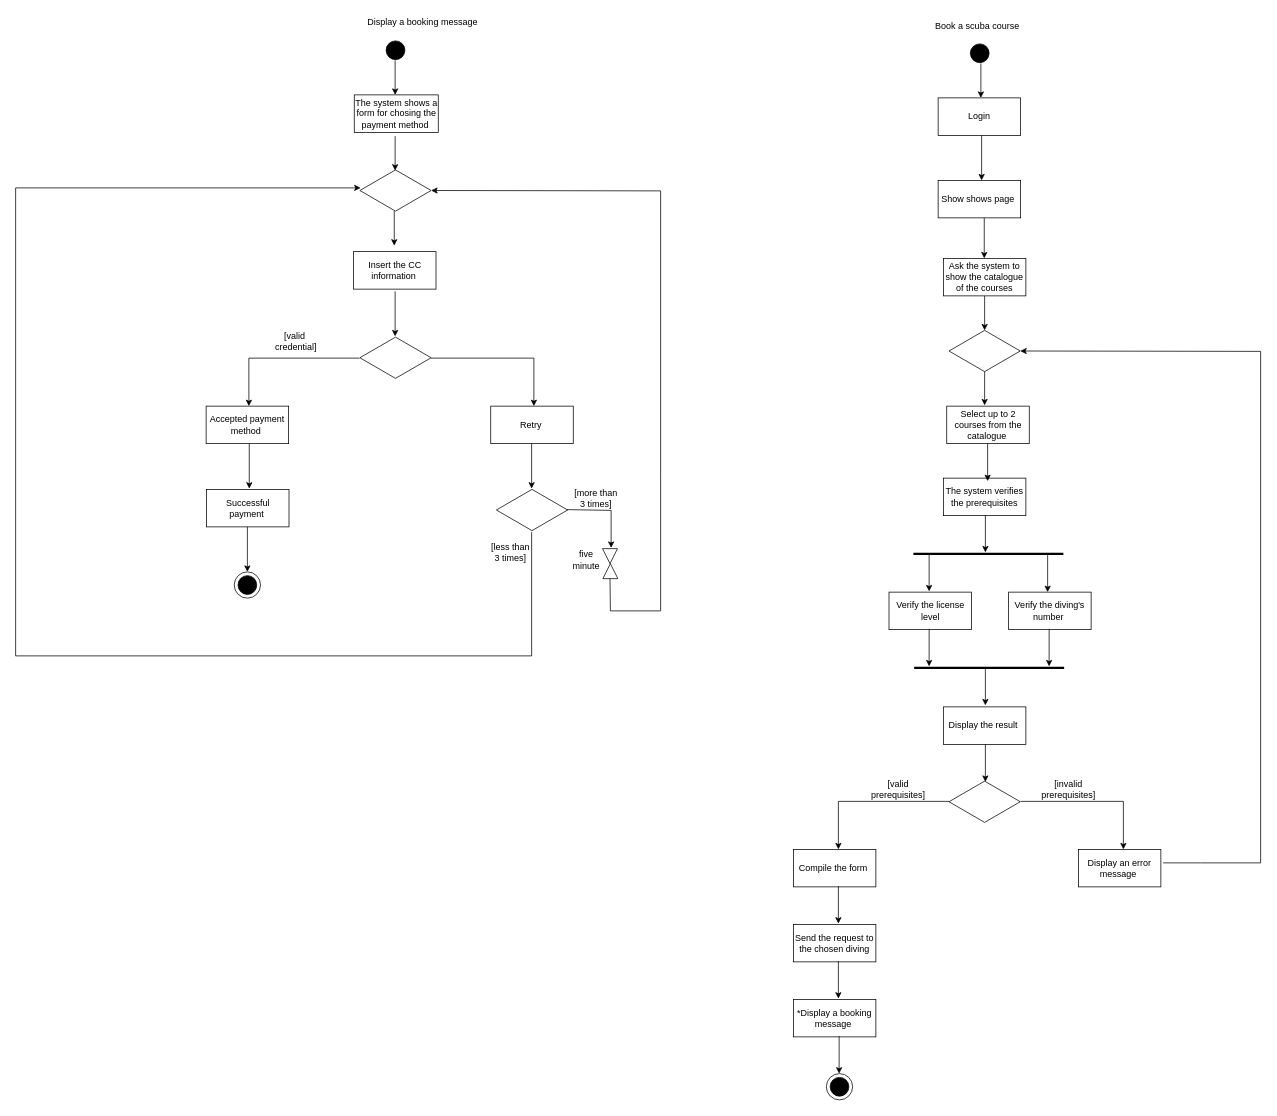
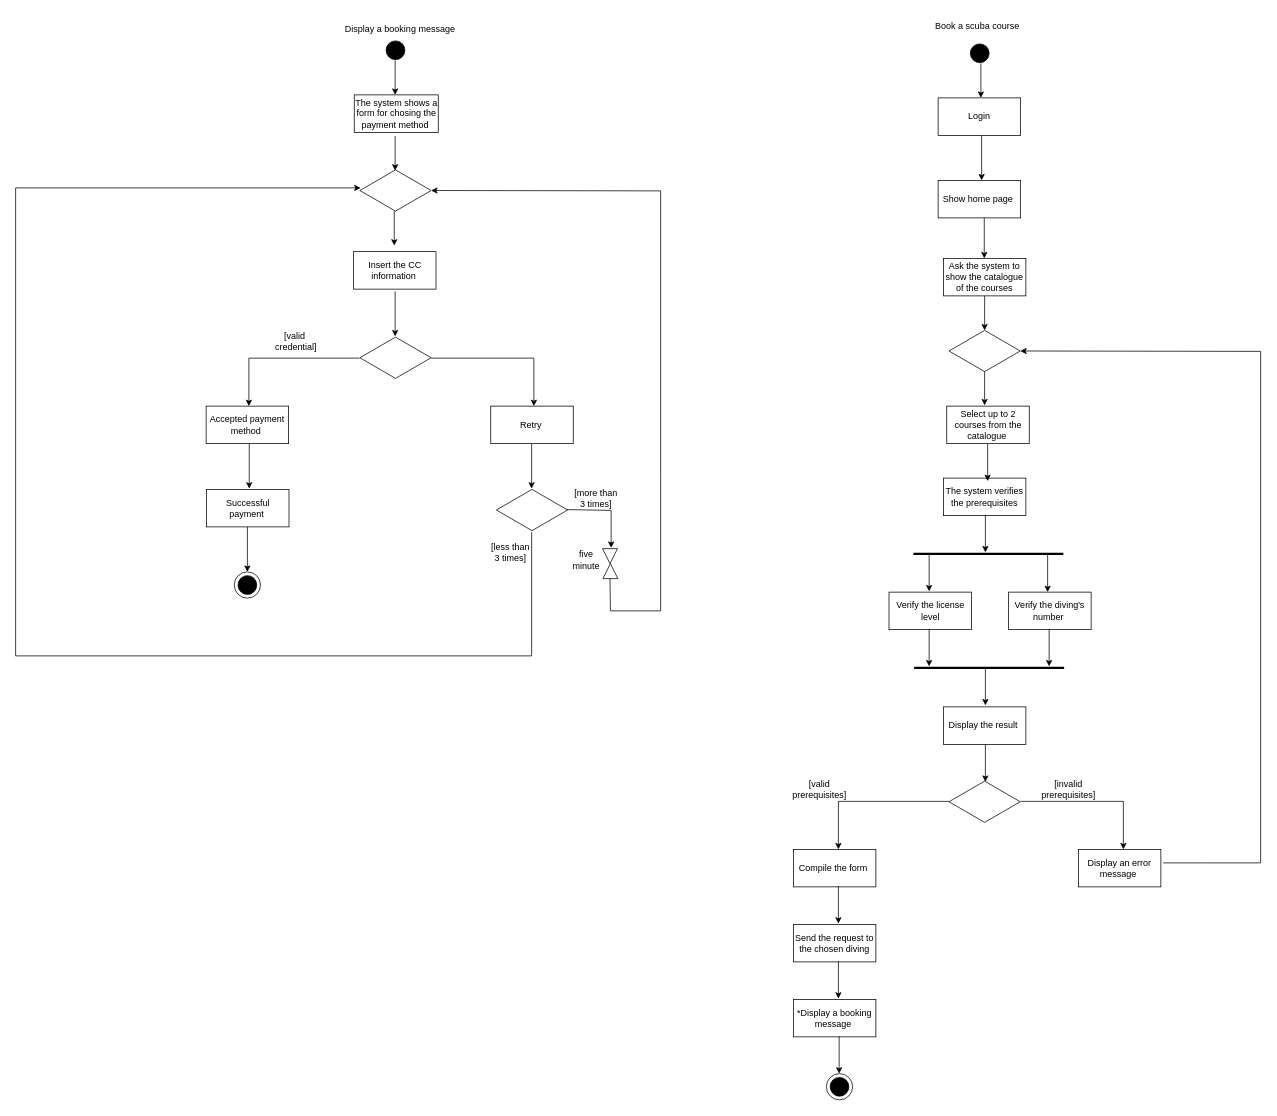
(423, 22) -> (401, 30)
(979, 199) -> (979, 199)
(898, 789) -> (819, 789)
